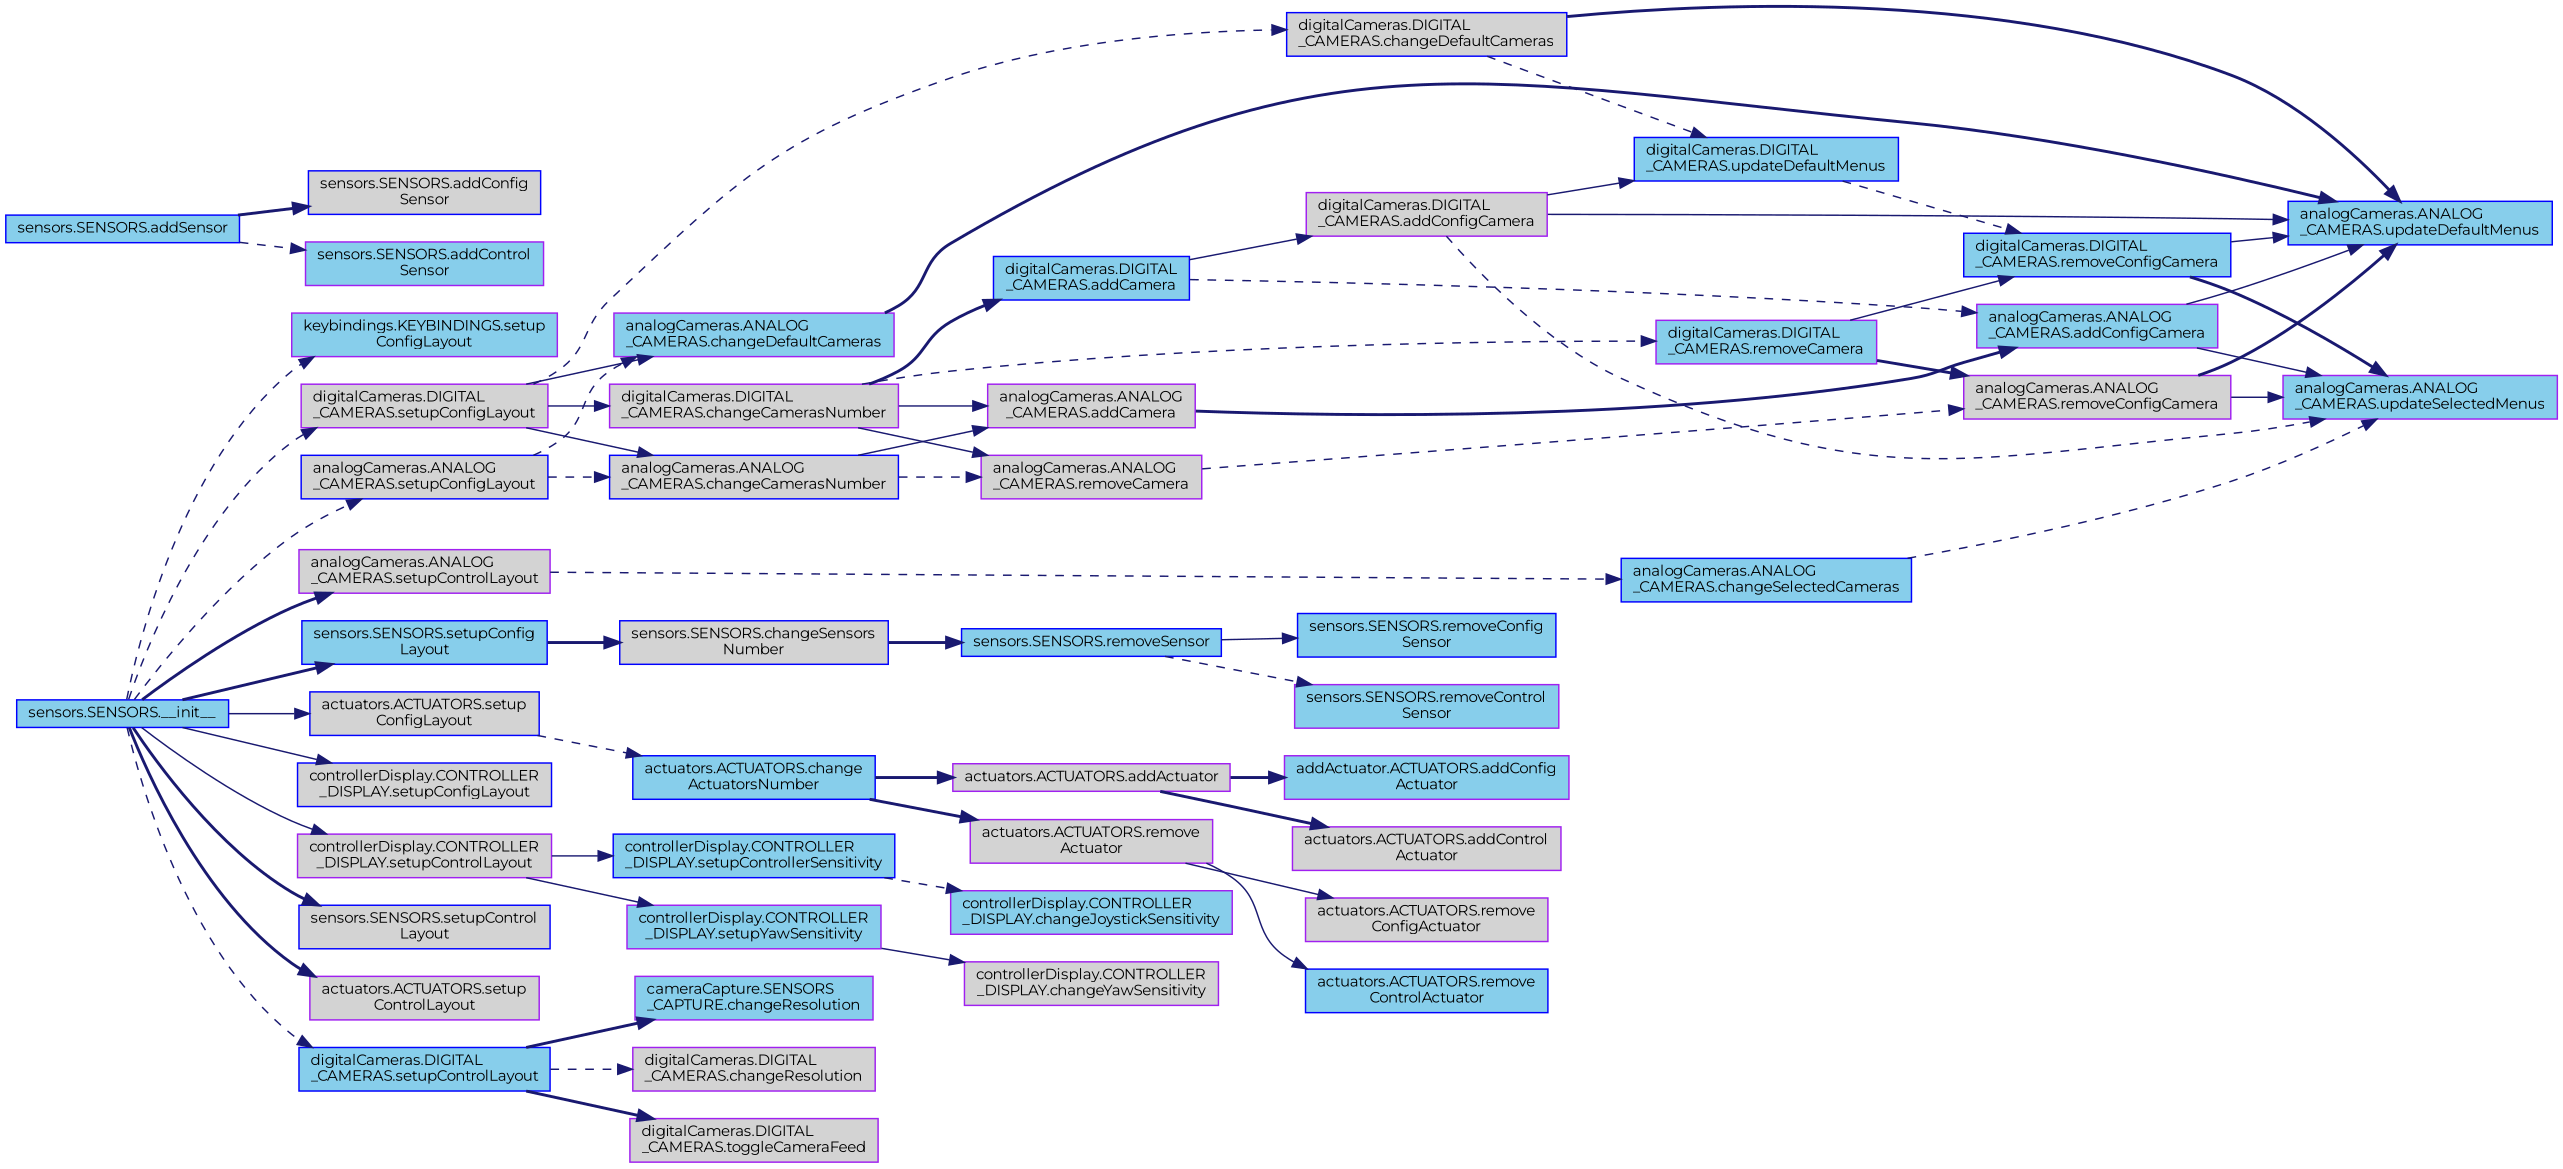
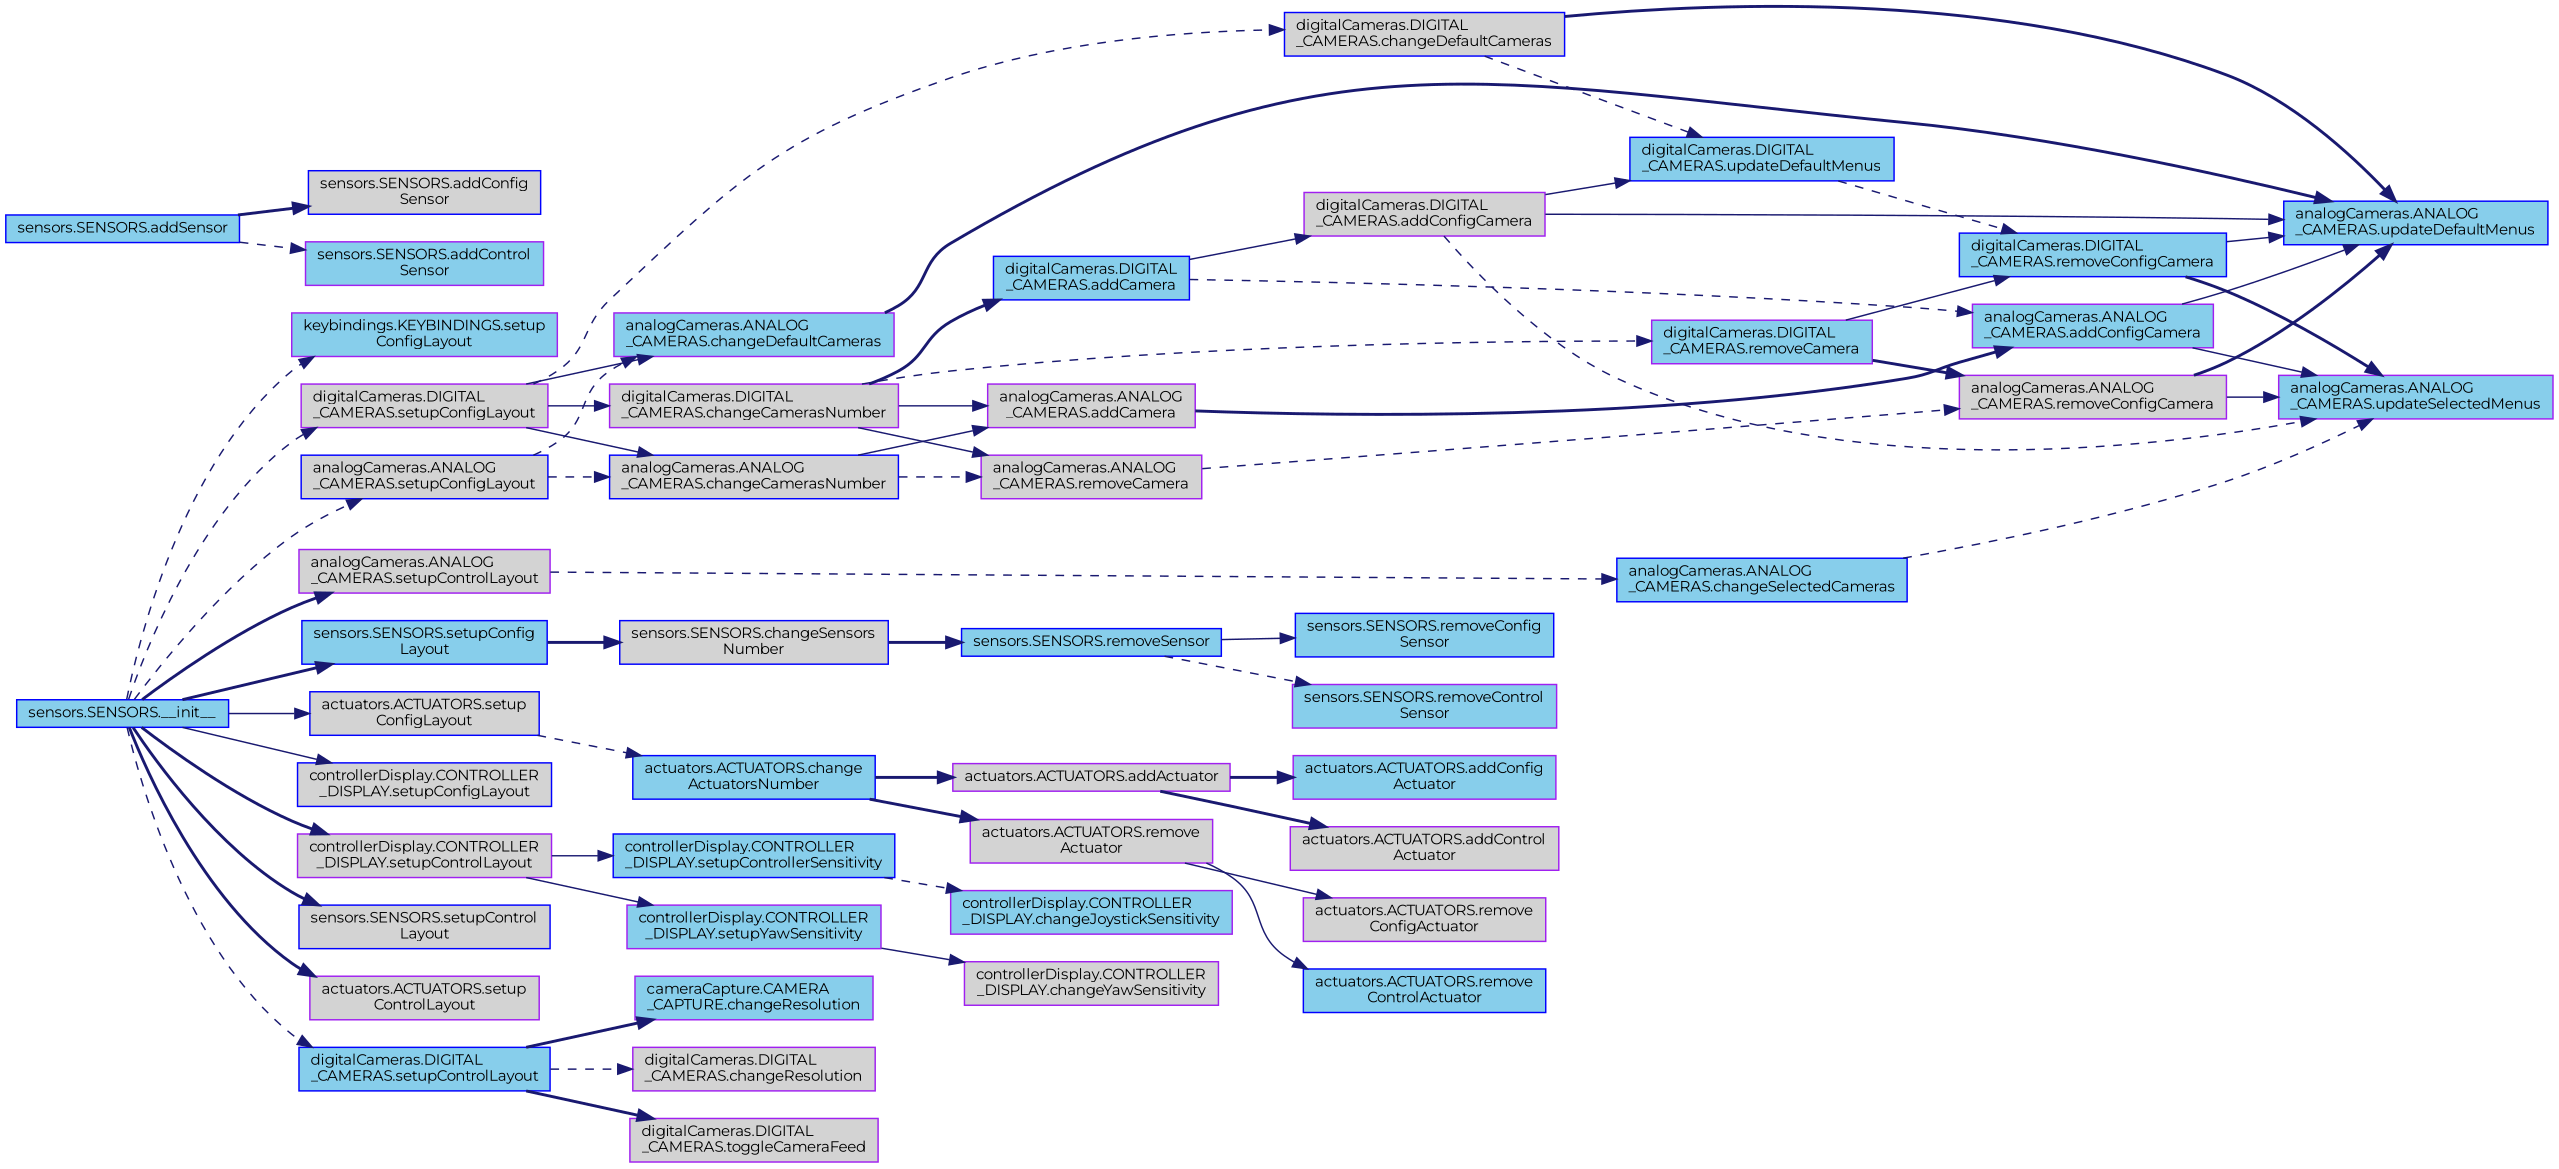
(1427, 778) -> (1425, 777)
(224, 784) -> (224, 784)
(754, 998) -> (754, 998)
